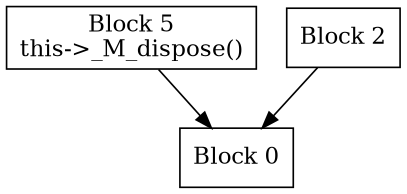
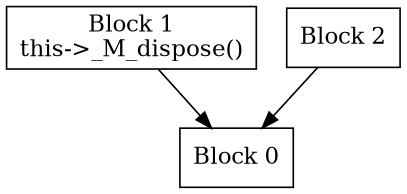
(131, 38) -> (131, 38)
